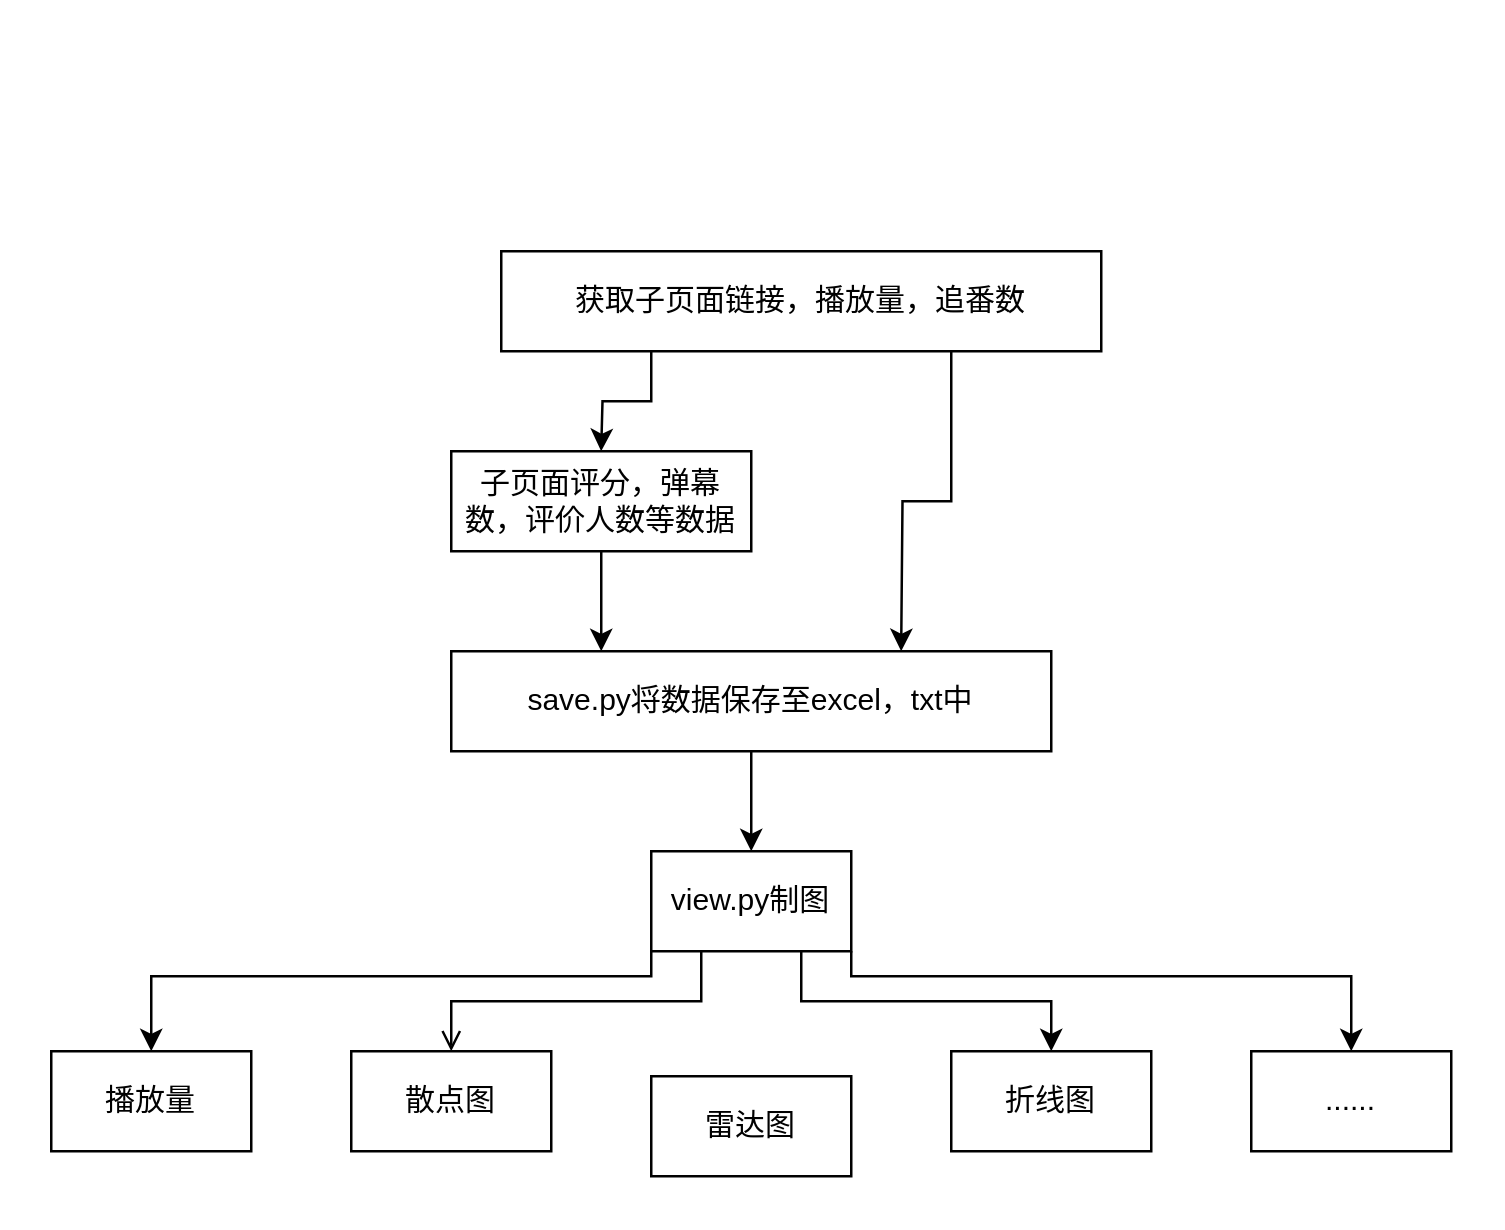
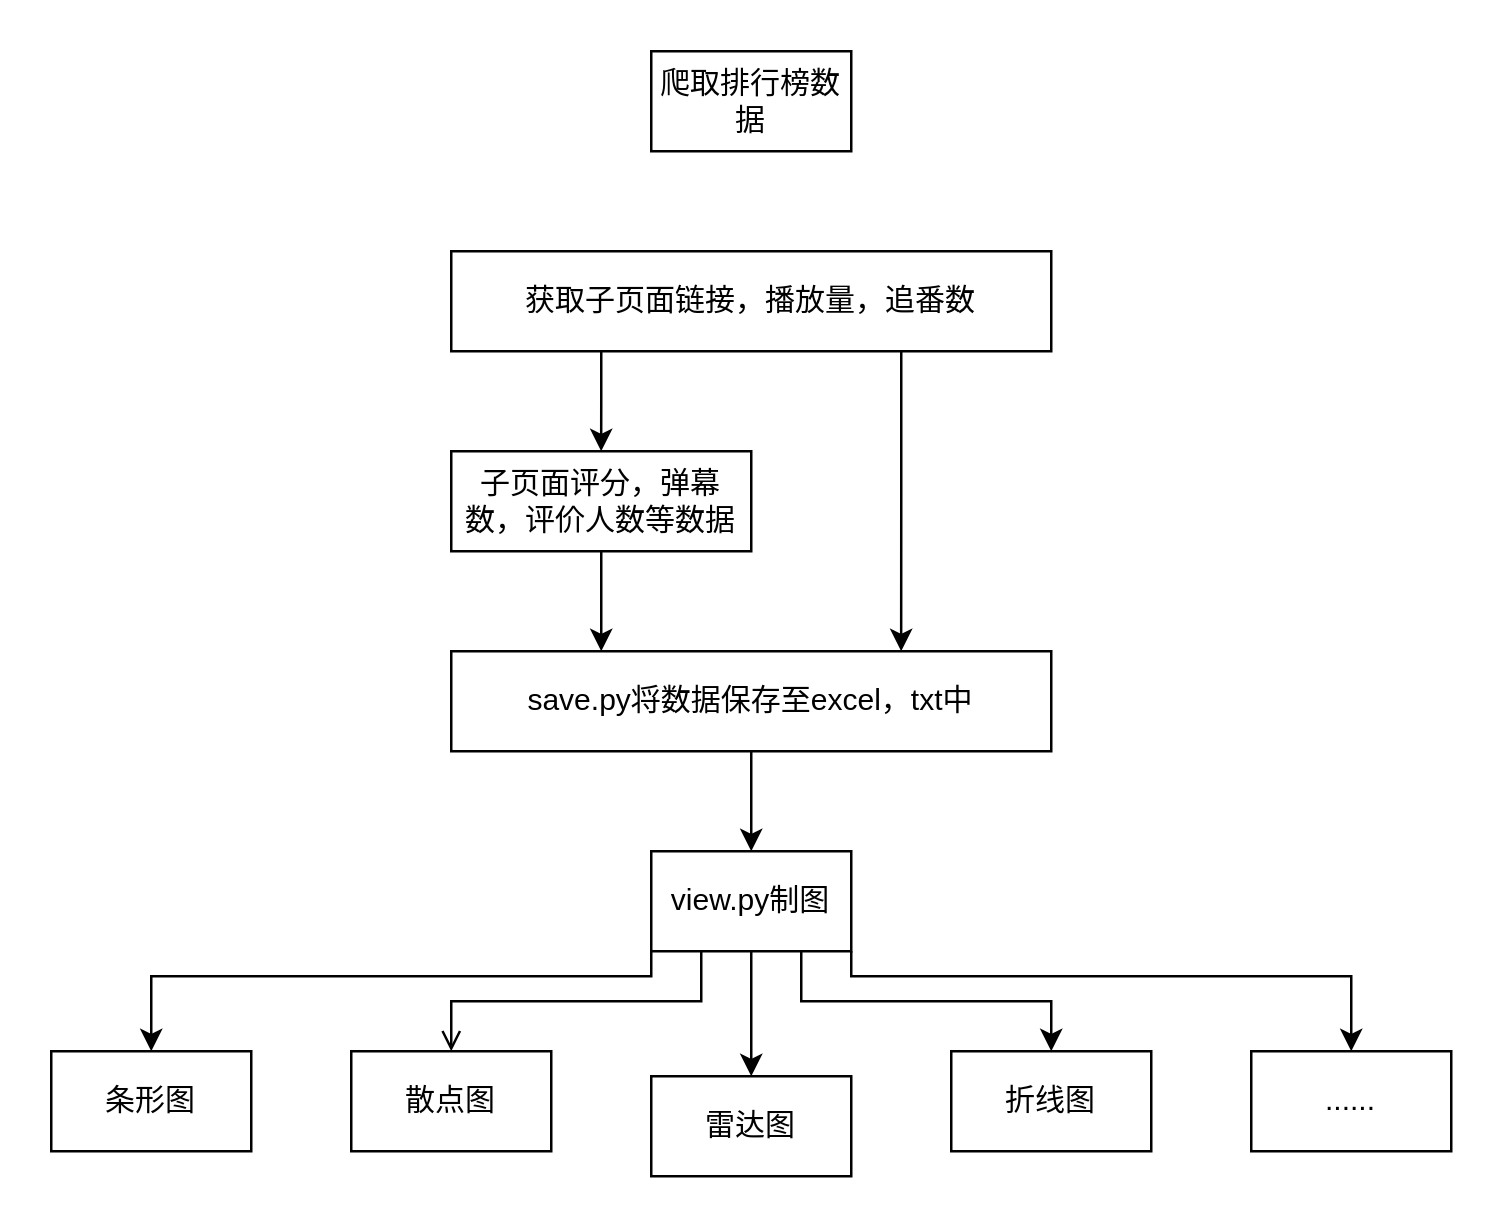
none -> (751, 101)
(801, 301) -> (751, 301)
none -> (751, 1005)
(151, 1101) -> (151, 1101)
